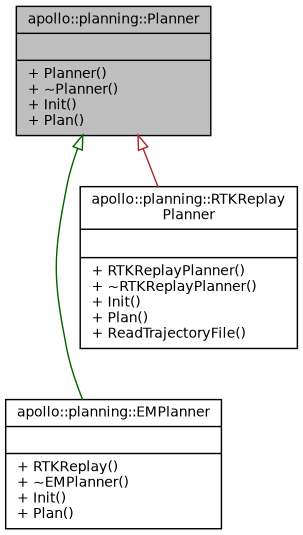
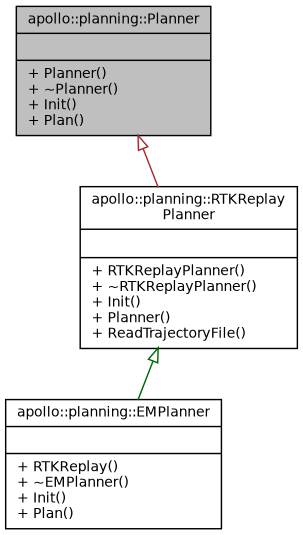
(57, 275) -> (145, 381)
(120, 318) -> (131, 318)
